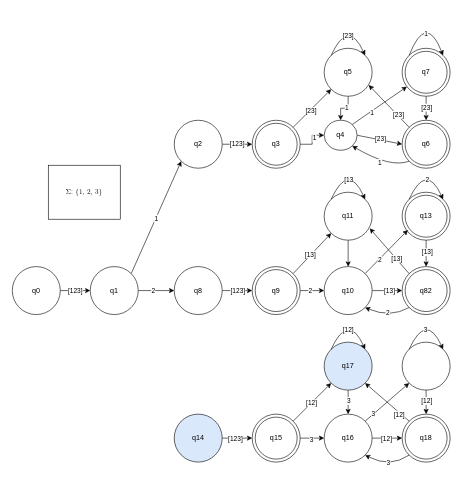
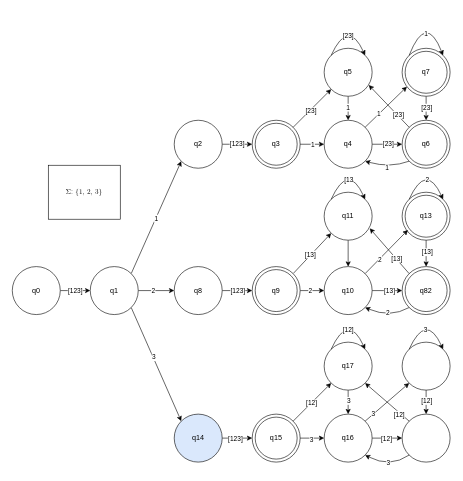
(341, 135) -> (348, 144)
none -> (156, 363)
(348, 366) -> (348, 366)
(426, 438) -> none
